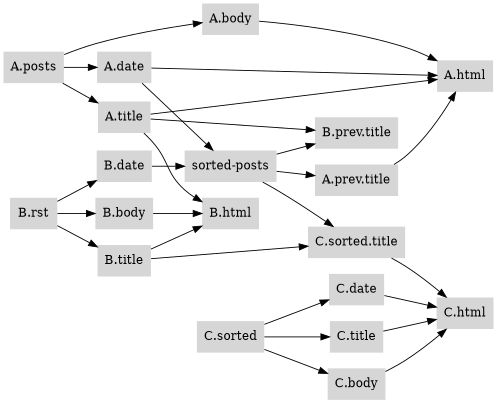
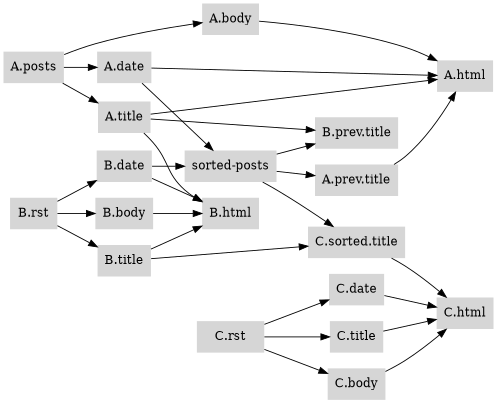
none -> (173, 188)
(231, 337) -> (231, 337)
